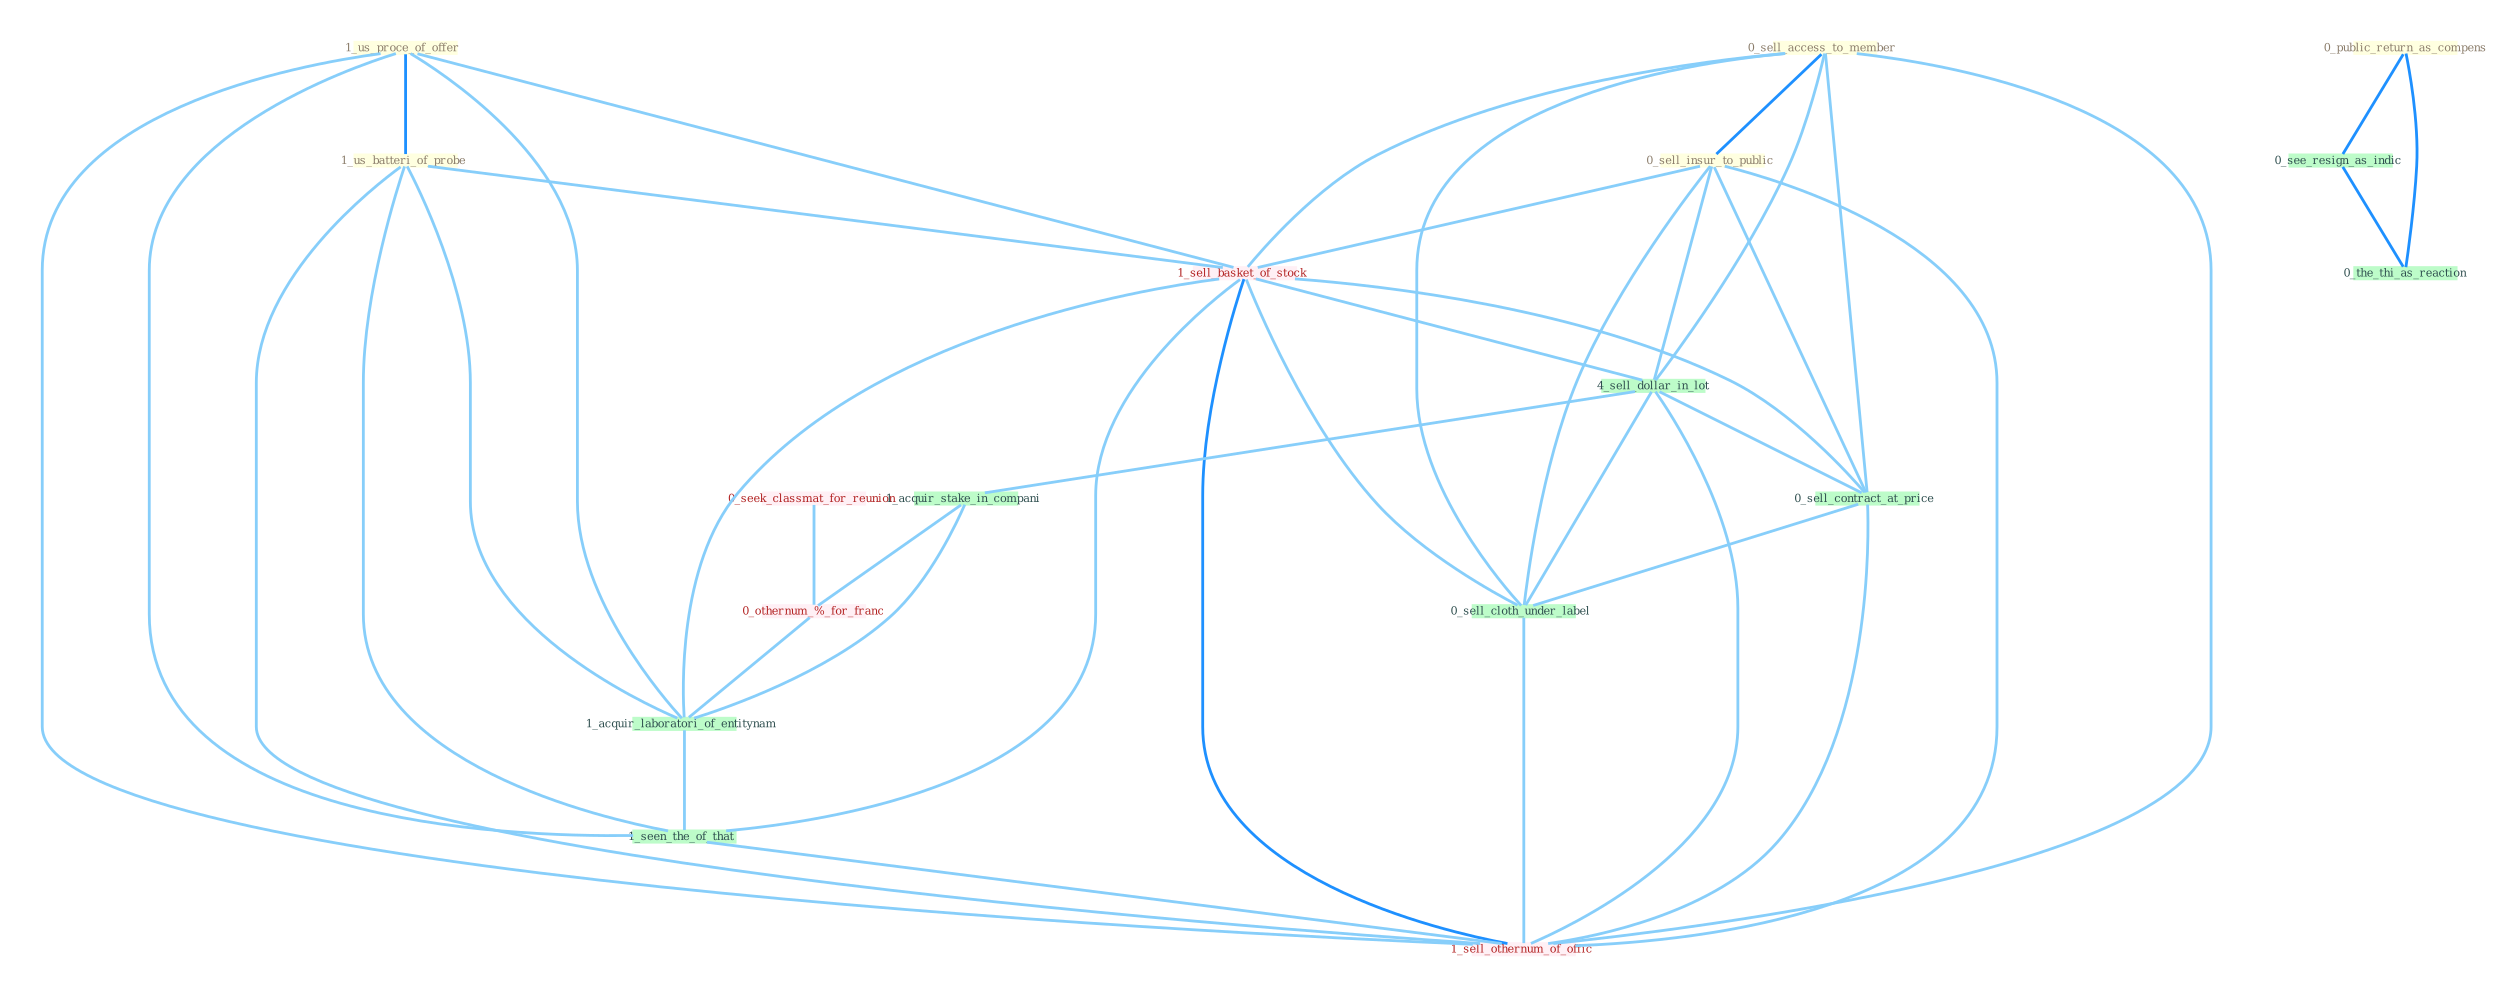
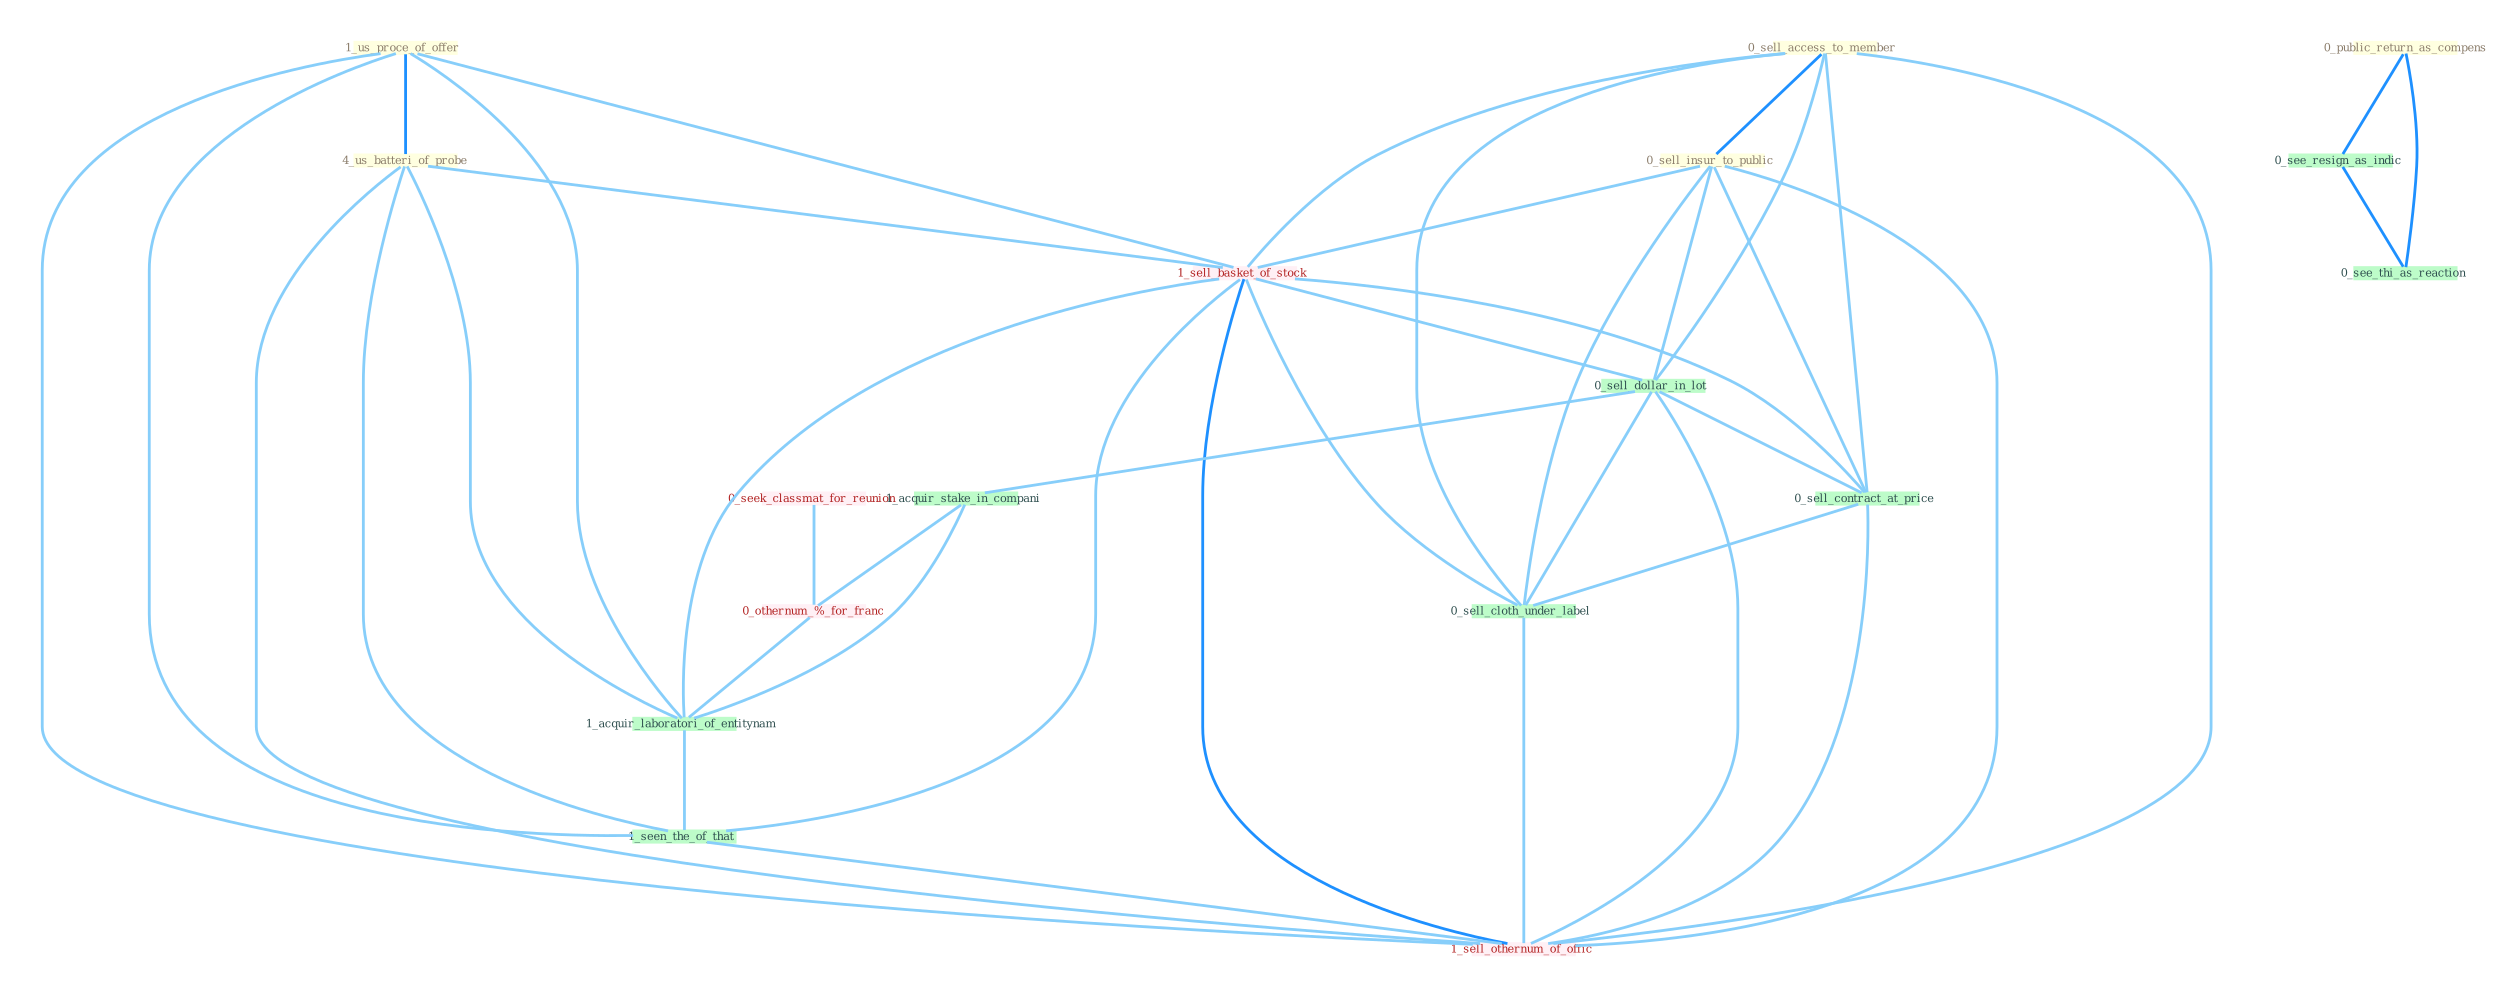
(406, 161) -> (406, 161)
(2405, 273) -> (2405, 273)
(1653, 386) -> (1653, 386)
